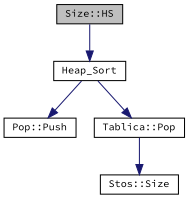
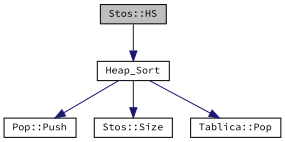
(90, 14) -> (133, 14)
(139, 151) -> (133, 94)
